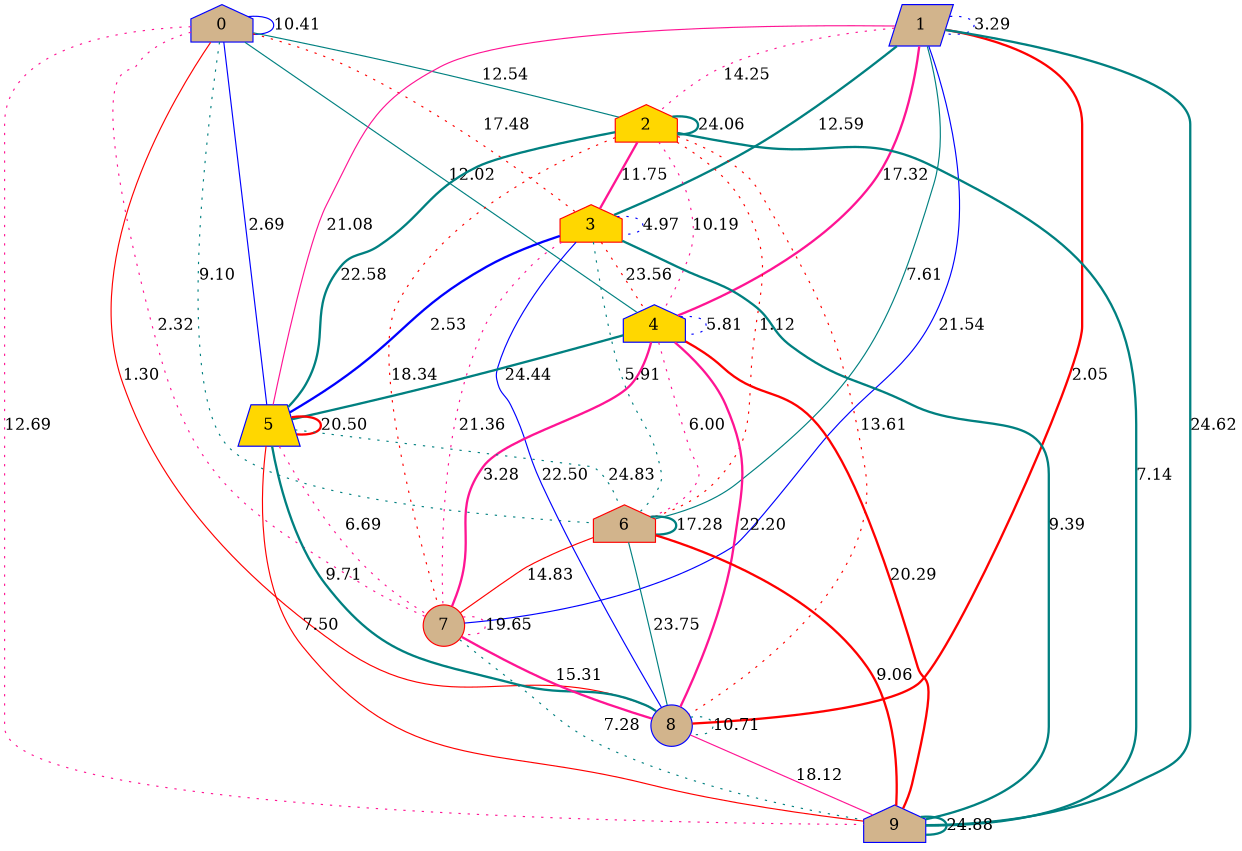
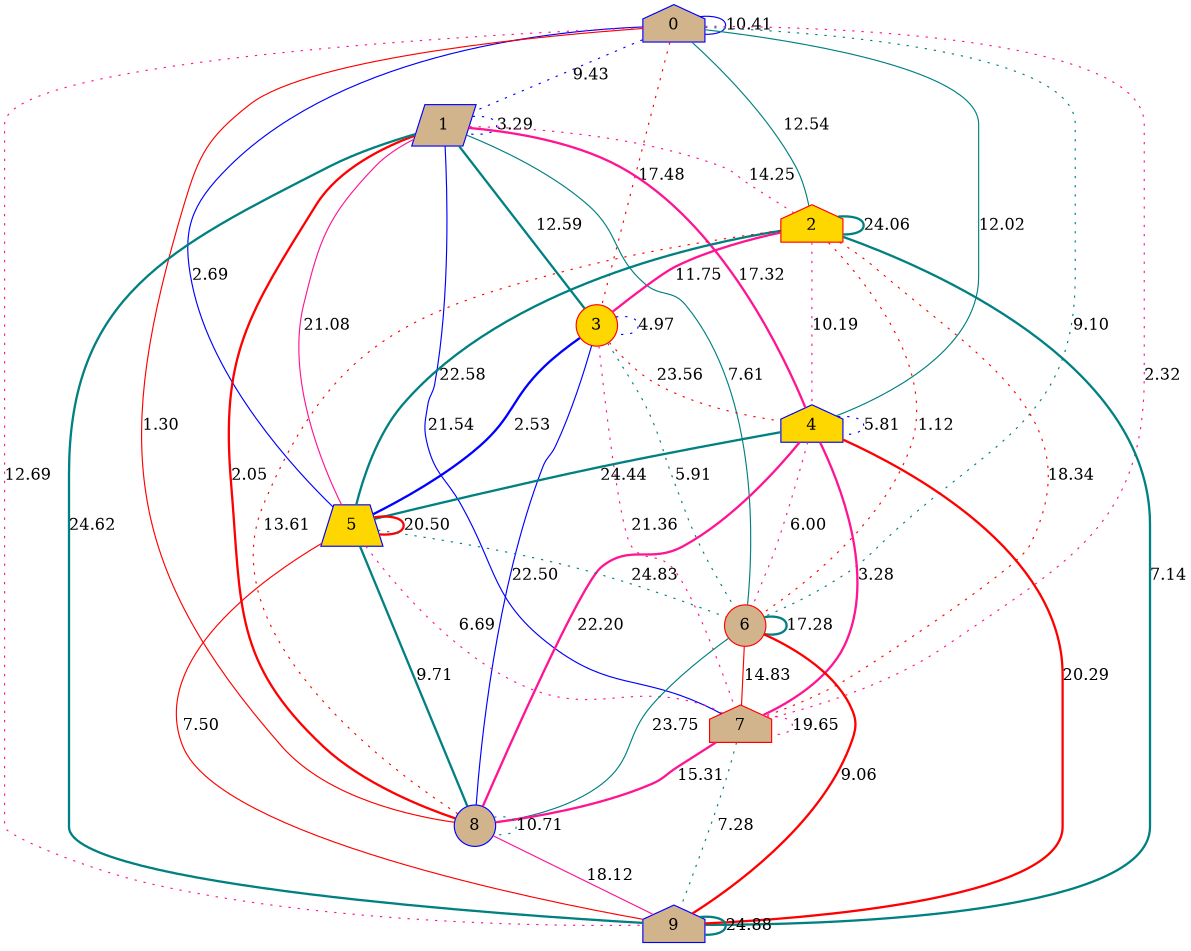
none -> (558, 76)
(591, 225) -> (597, 325)
(1031, 436) -> none
(624, 526) -> (745, 626)
(444, 626) -> (741, 726)
